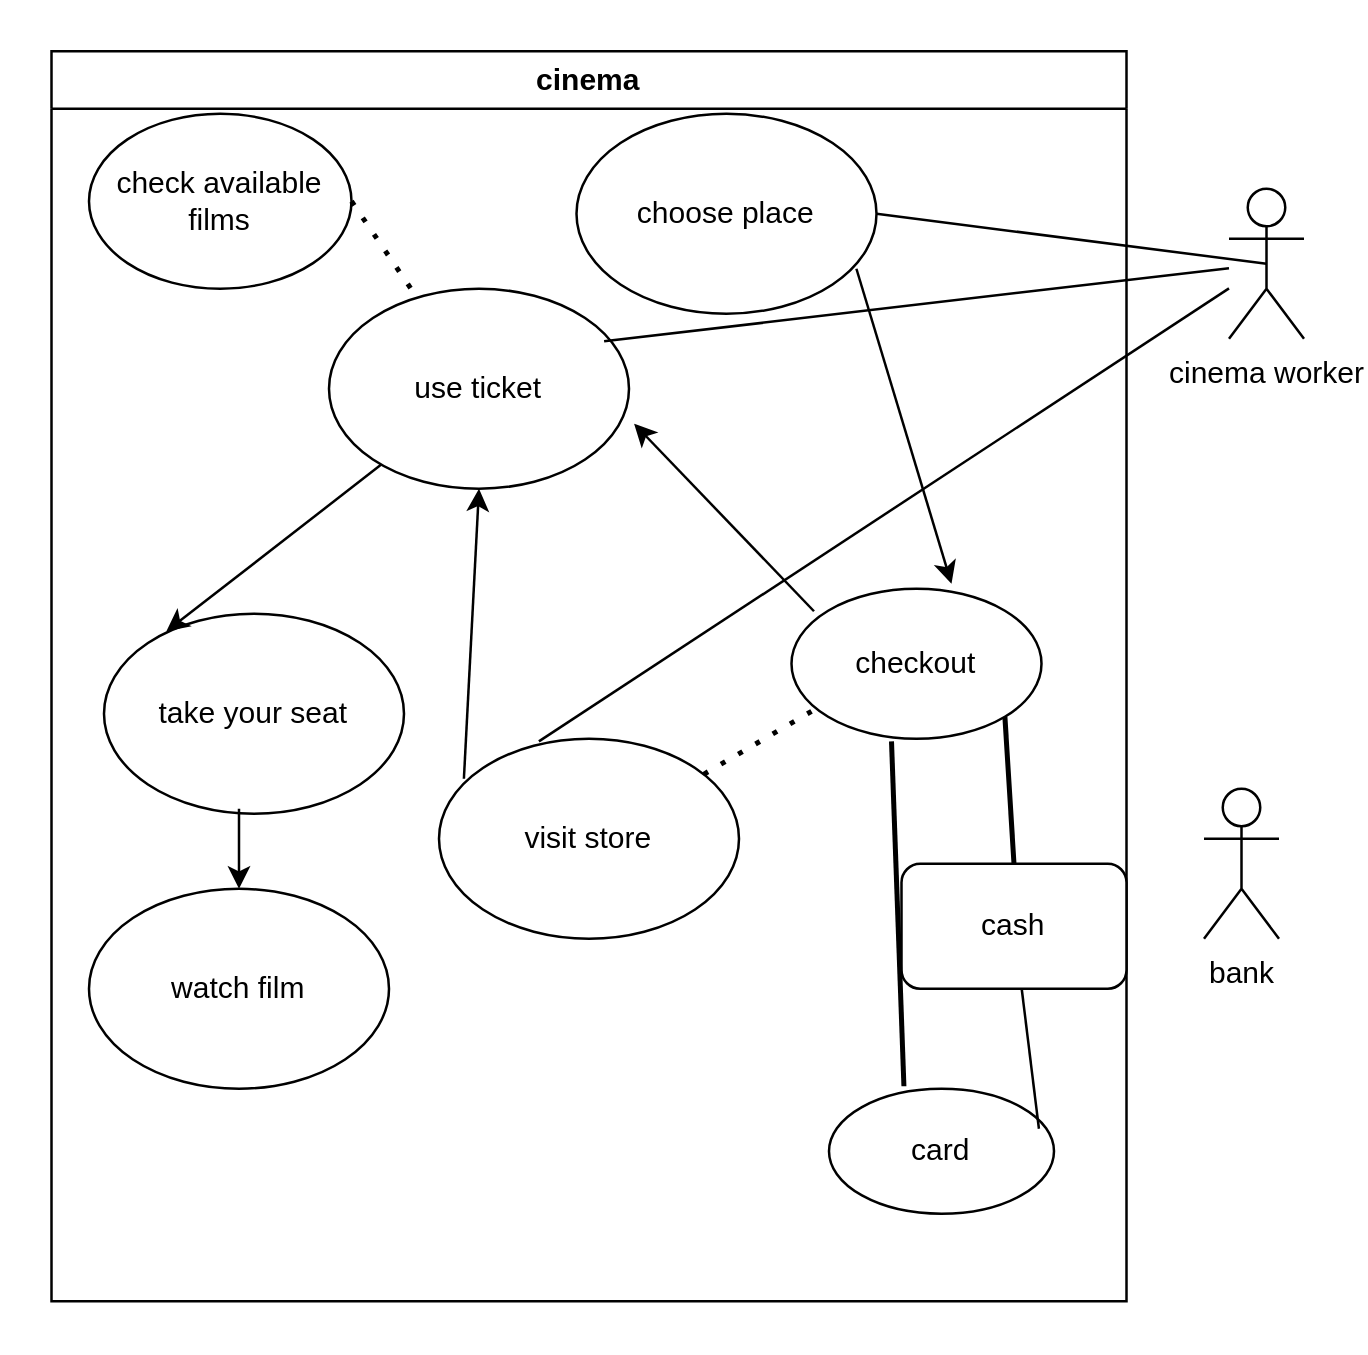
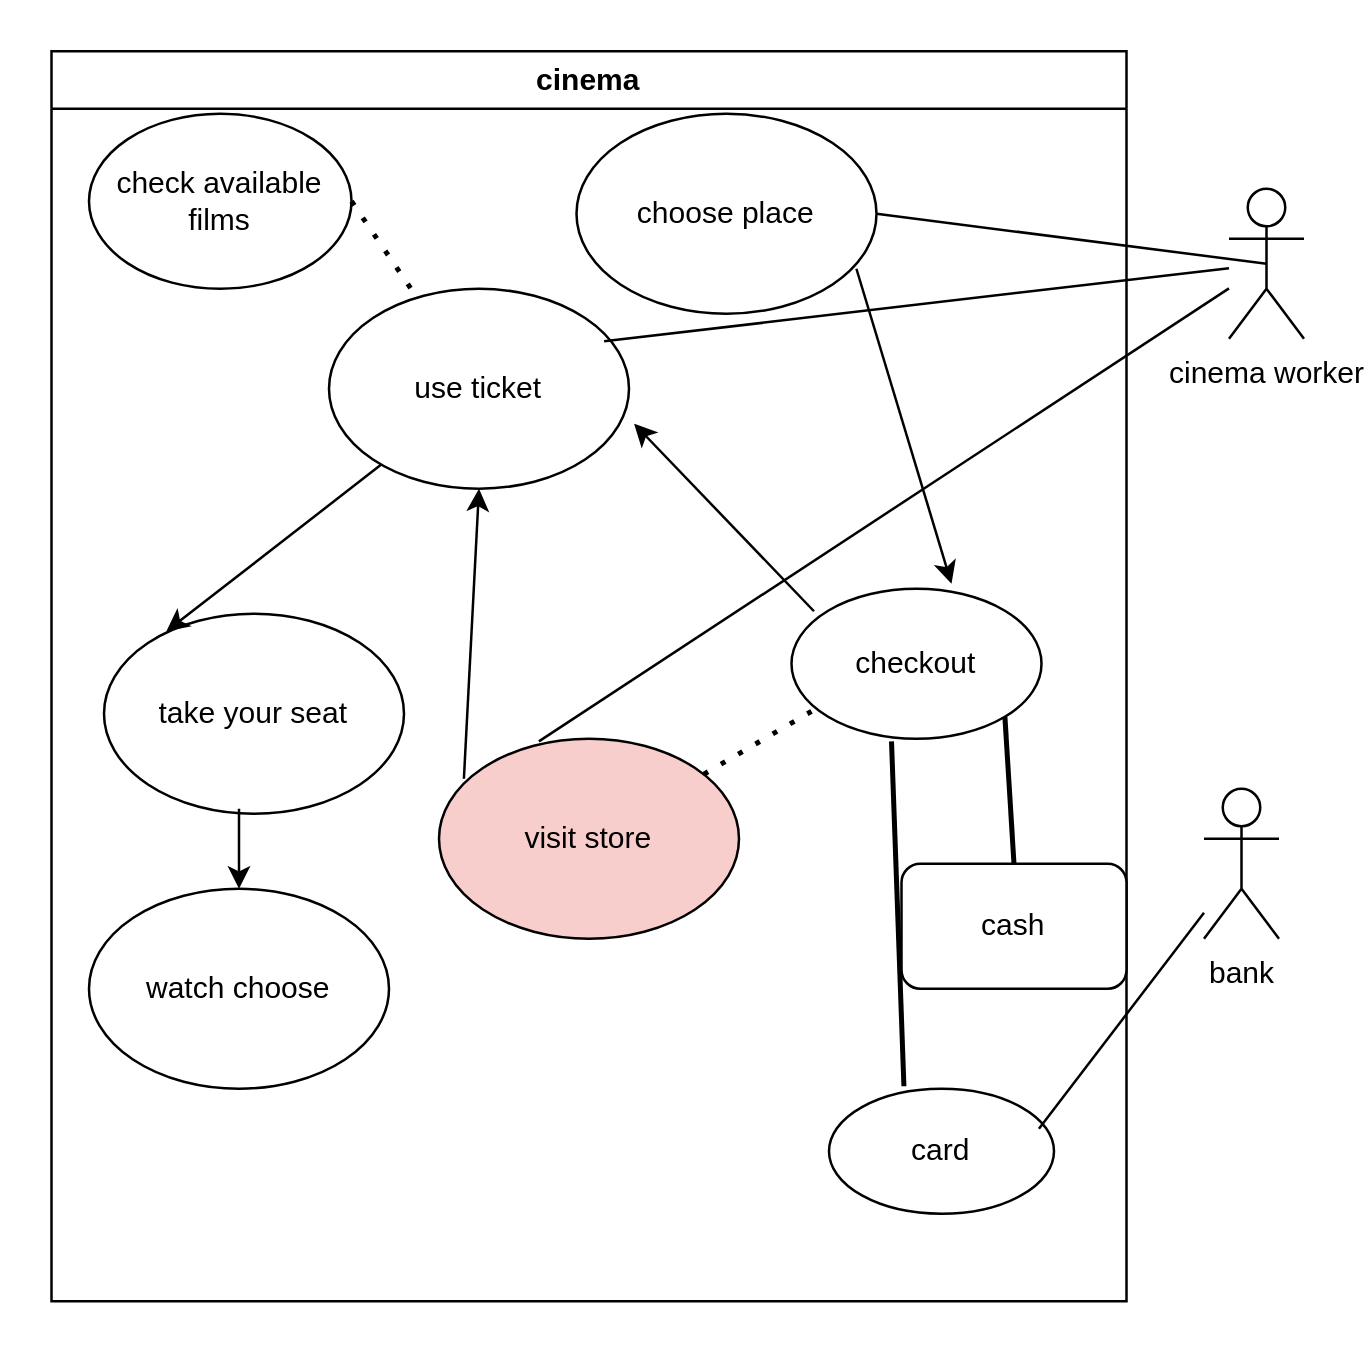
(589, 839) -> (589, 839)
(239, 989) -> (239, 989)
(1030, 1059) -> (1079, 1075)
